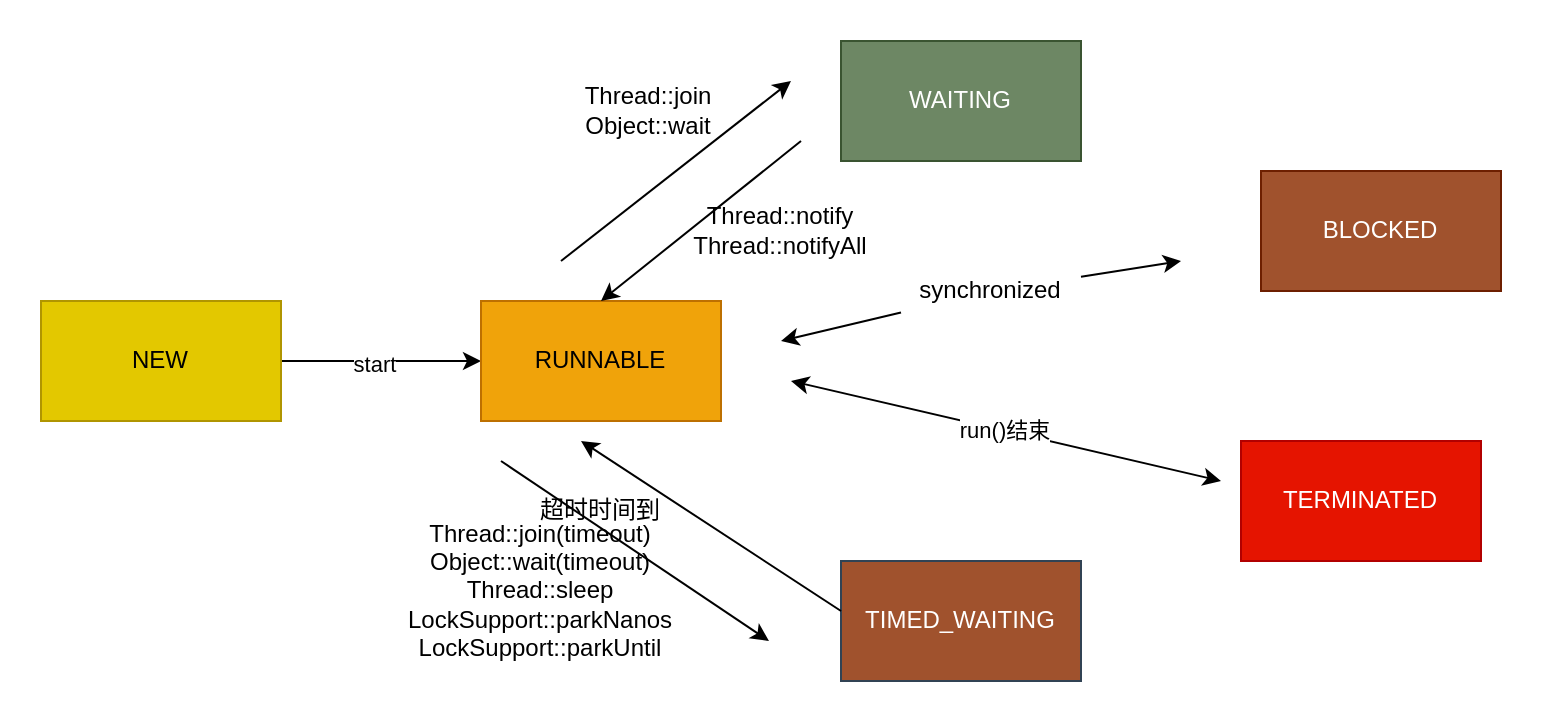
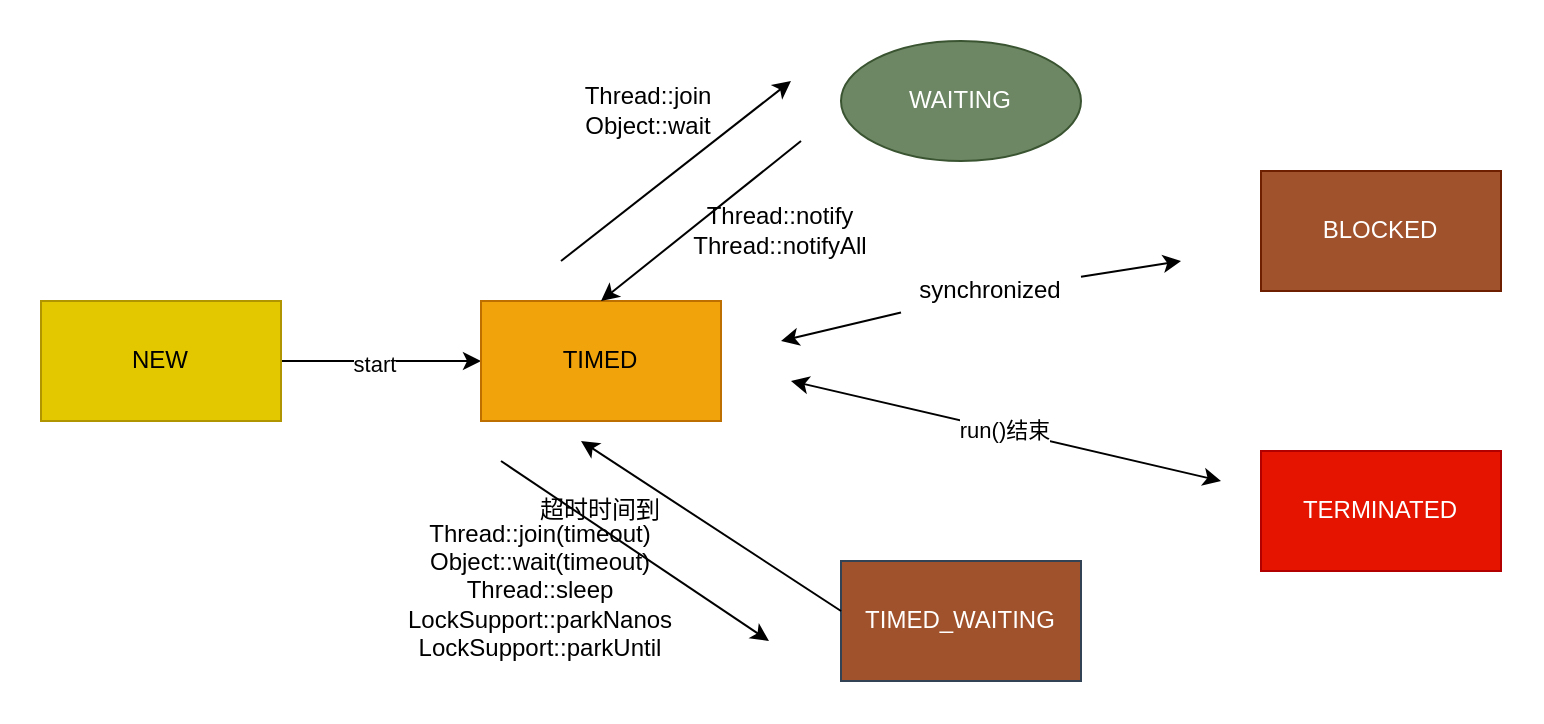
(961, 101) -> (961, 101)
(601, 361) -> (601, 361)
(1361, 501) -> (1381, 511)
